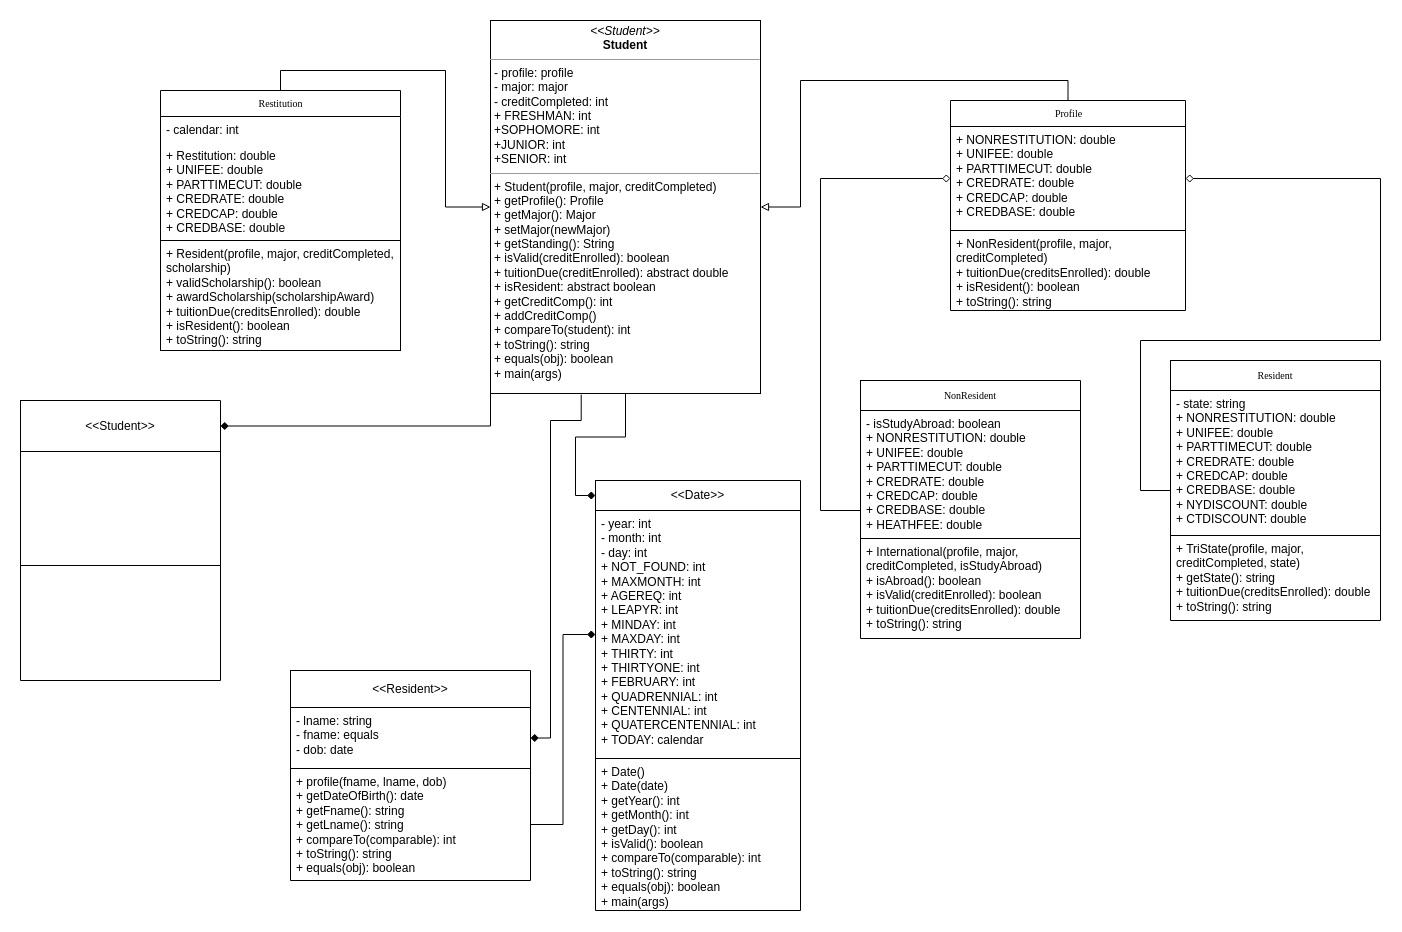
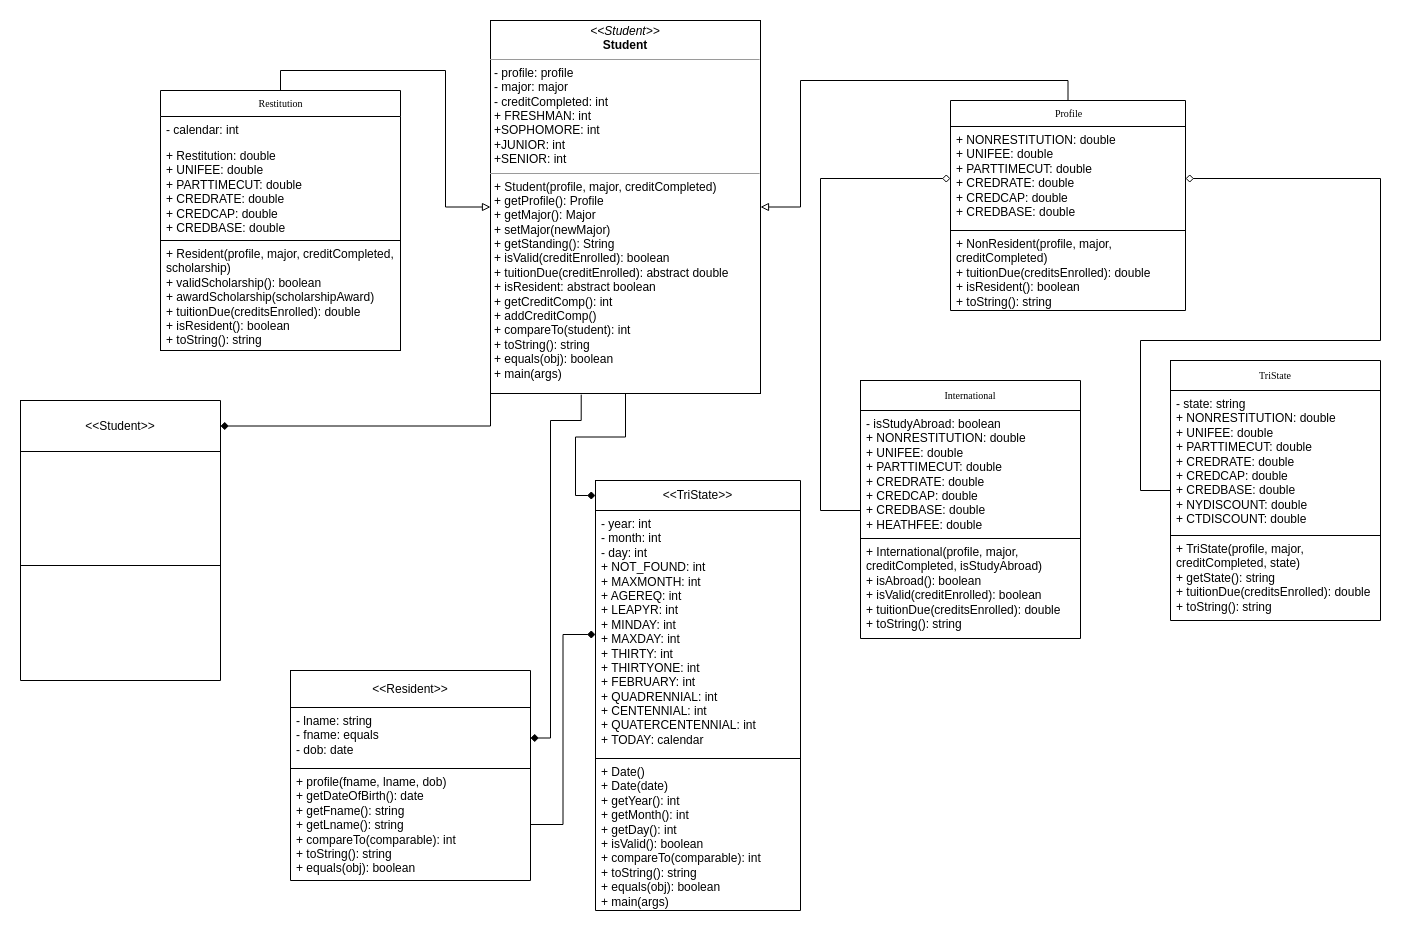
(1276, 376) -> (1276, 376)
(971, 396) -> (971, 396)
(698, 496) -> (698, 496)
